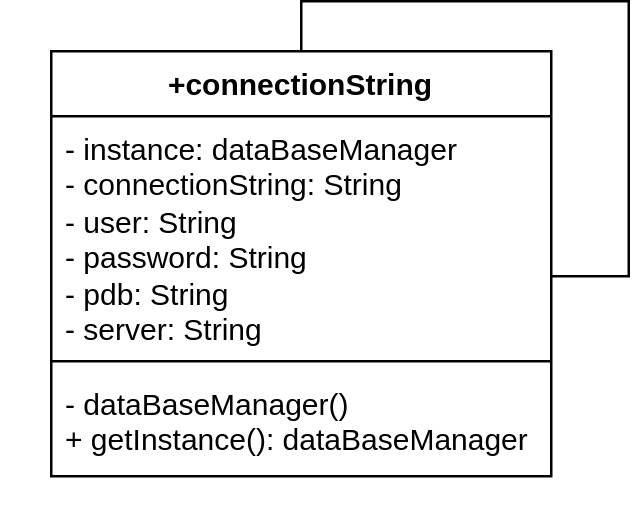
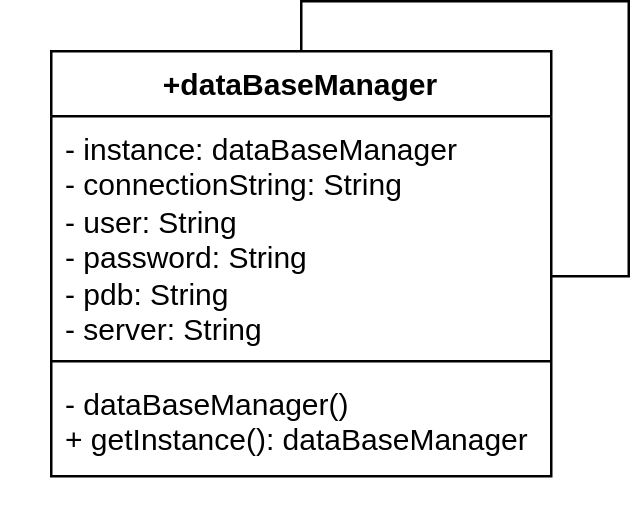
(301, 87) -> (301, 87)
